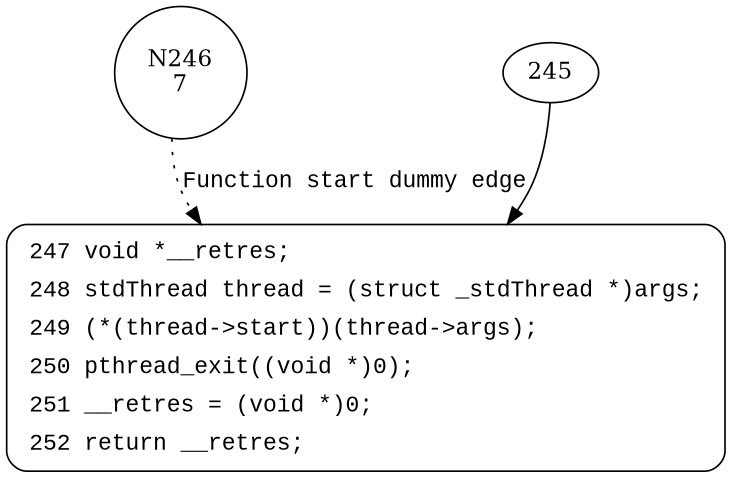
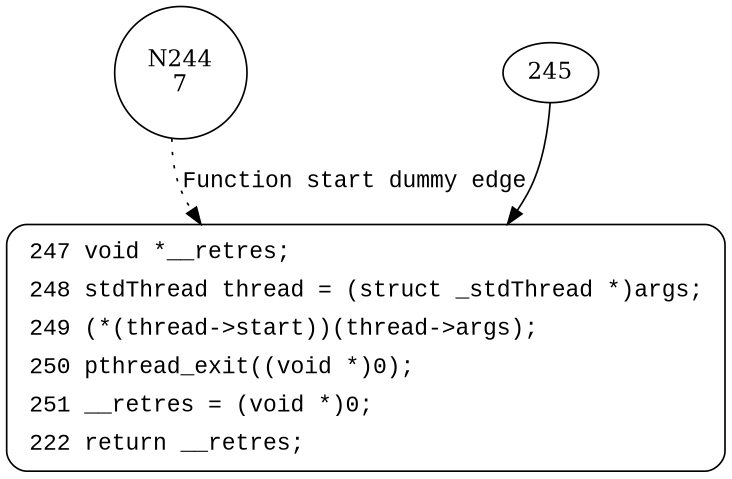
(181, 73) -> (181, 73)
(50, 443) -> (50, 443)
